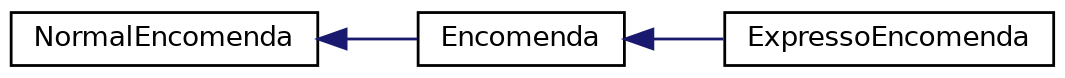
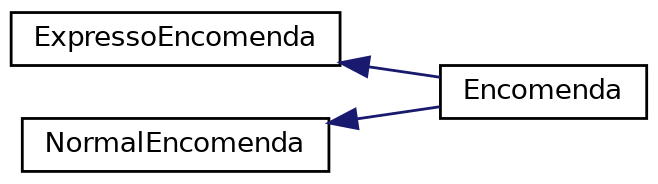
(688, 39) -> (404, 72)
